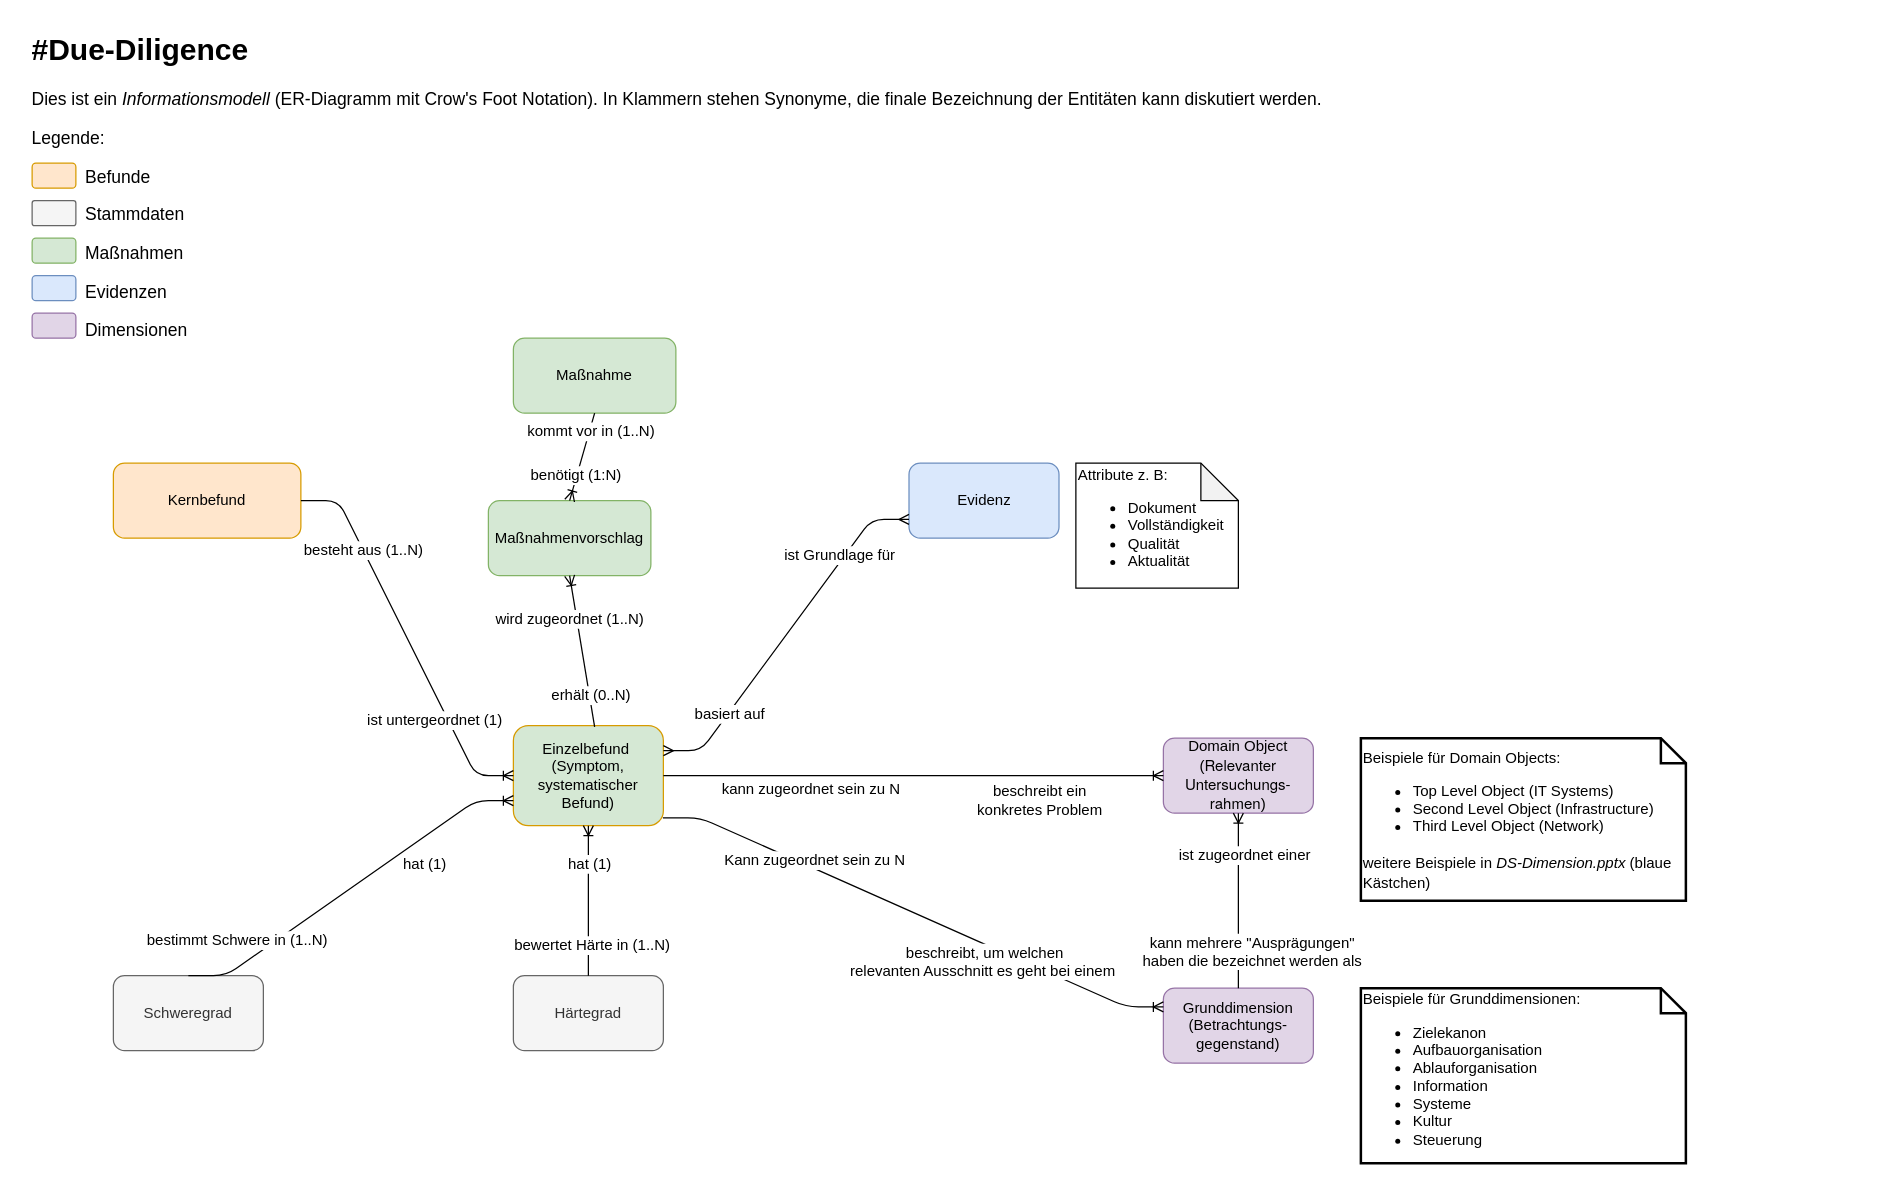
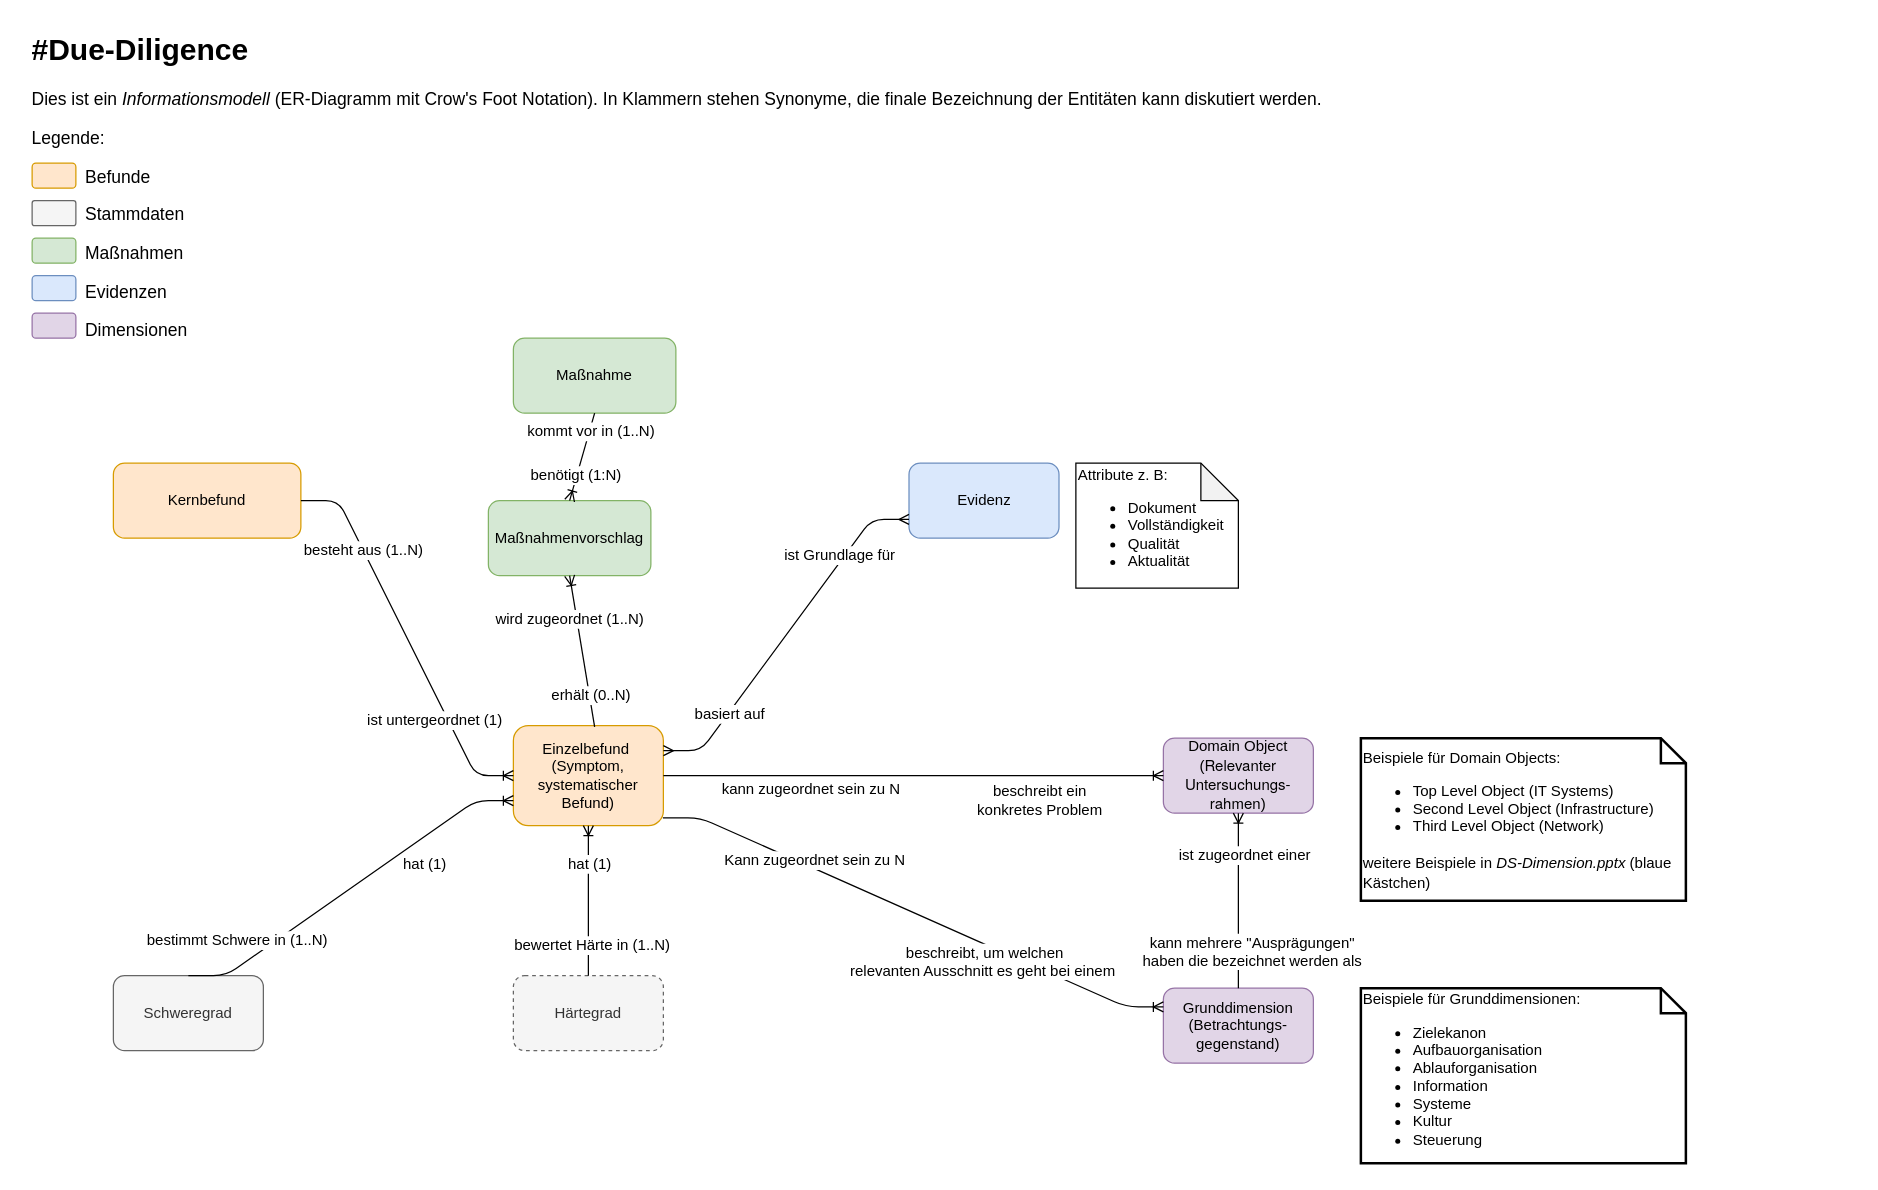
(588, 776) -> (588, 776)
(588, 1013) -> (588, 1013)
